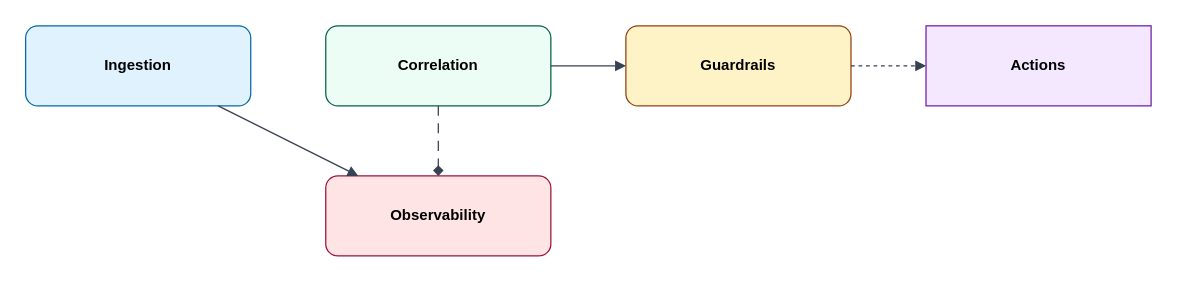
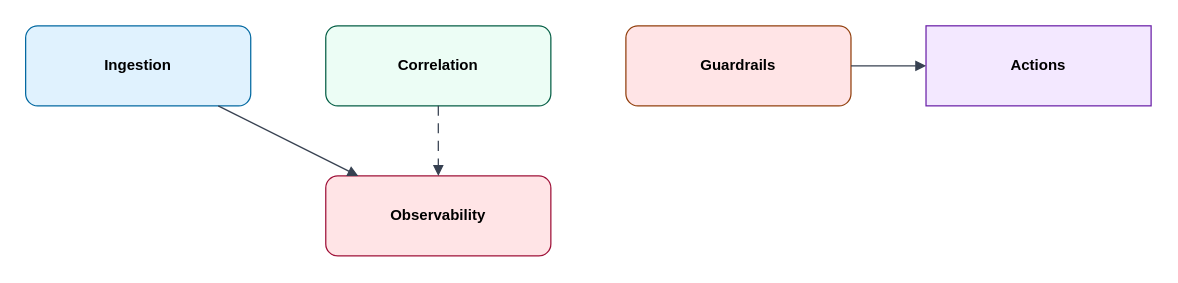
(583, 66) -> none
(738, 66) -> (738, 66)
(882, 66) -> (882, 66)
(438, 164) -> (438, 164)
